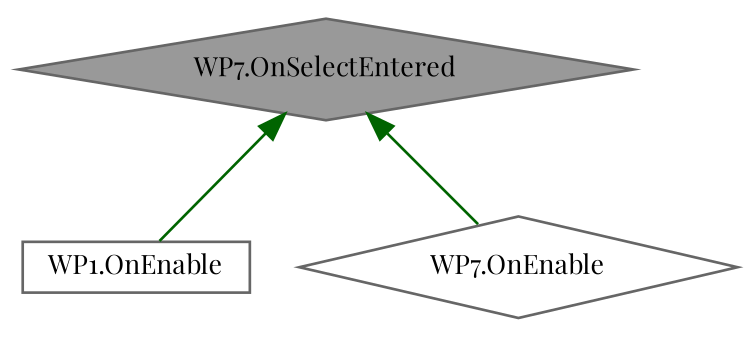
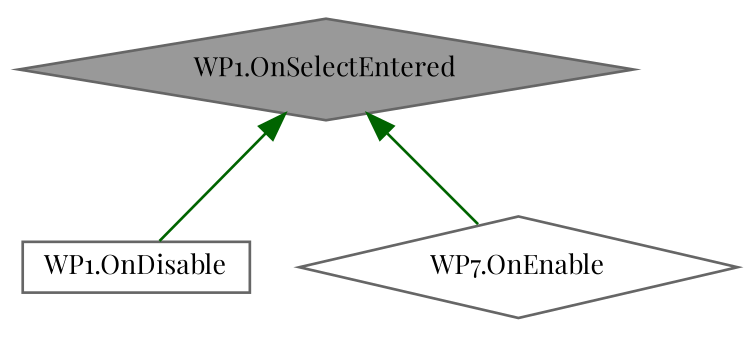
(326, 69) -> (326, 69)
(136, 267) -> (136, 267)
